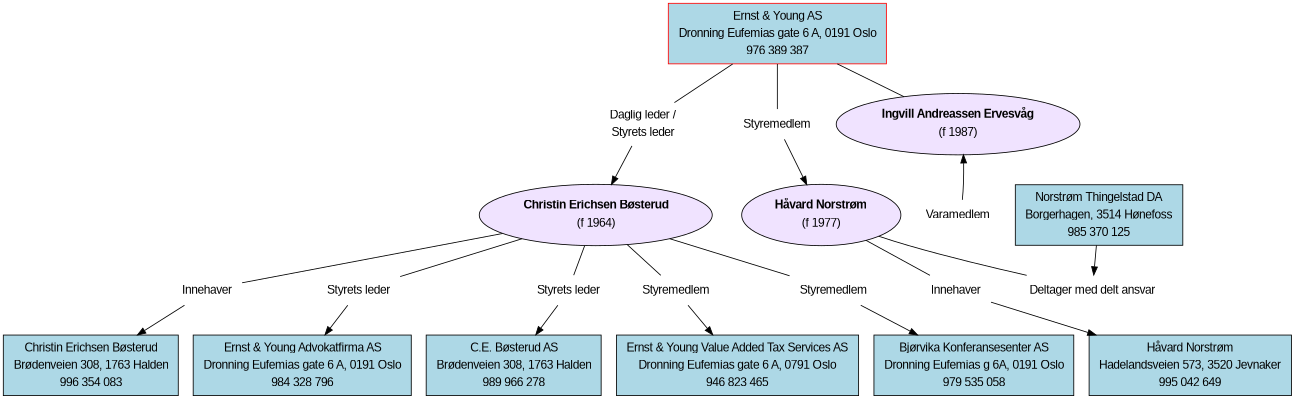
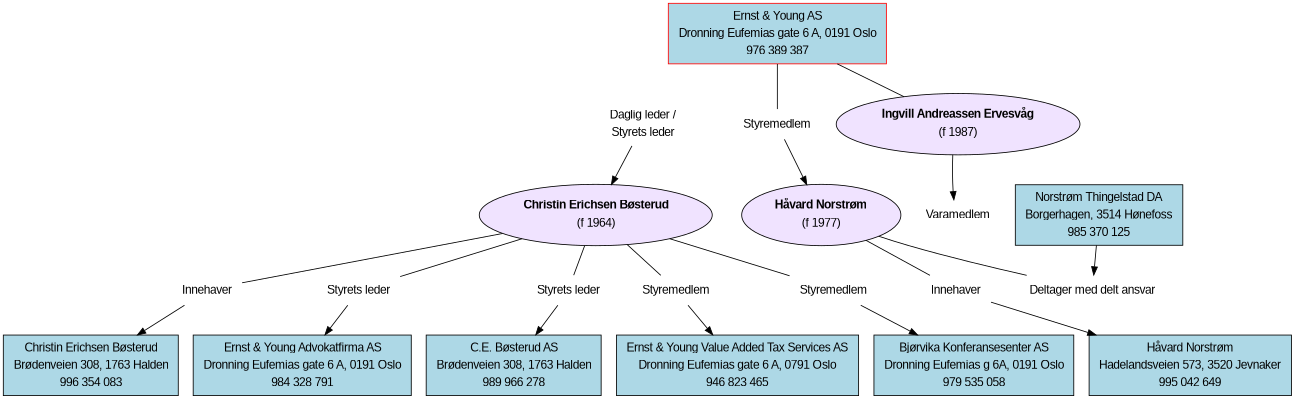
(704, 83) -> none
(963, 181) -> (953, 173)
(303, 383) -> (303, 383)
